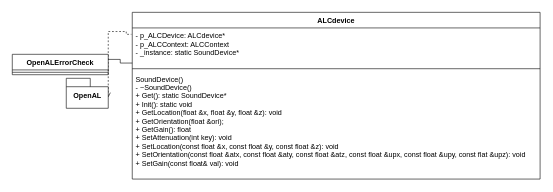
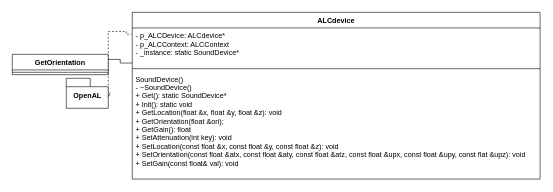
(60, 62) -> (60, 62)
